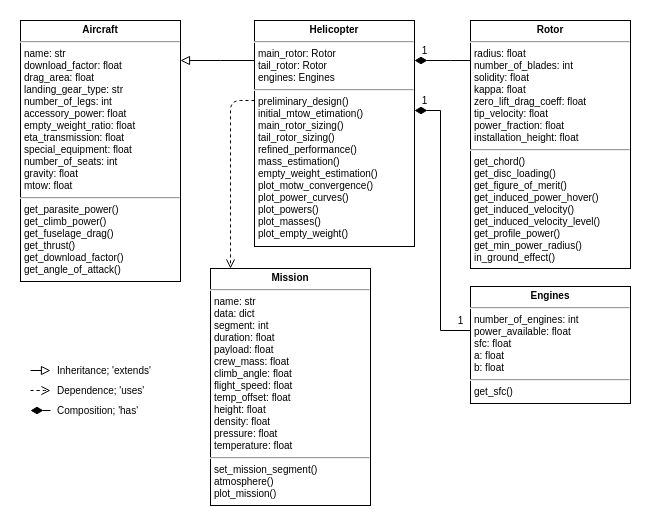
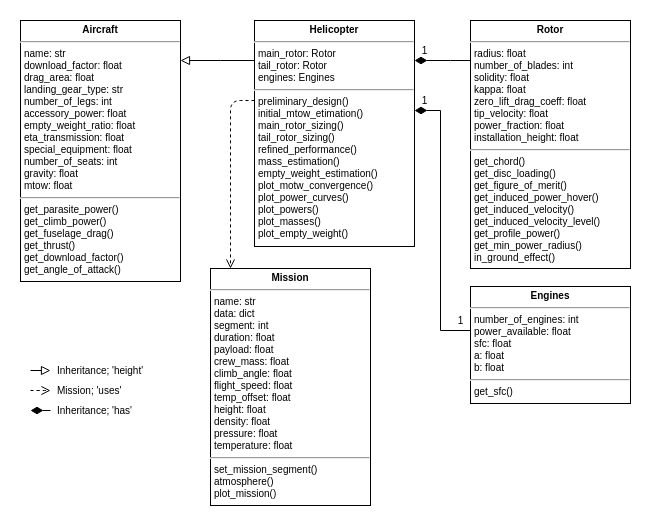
(113, 371) -> (109, 371)
(103, 391) -> (92, 391)
(100, 411) -> (101, 411)
